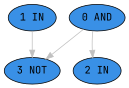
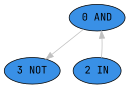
(32, 18) -> none
(92, 41) -> (102, 48)
